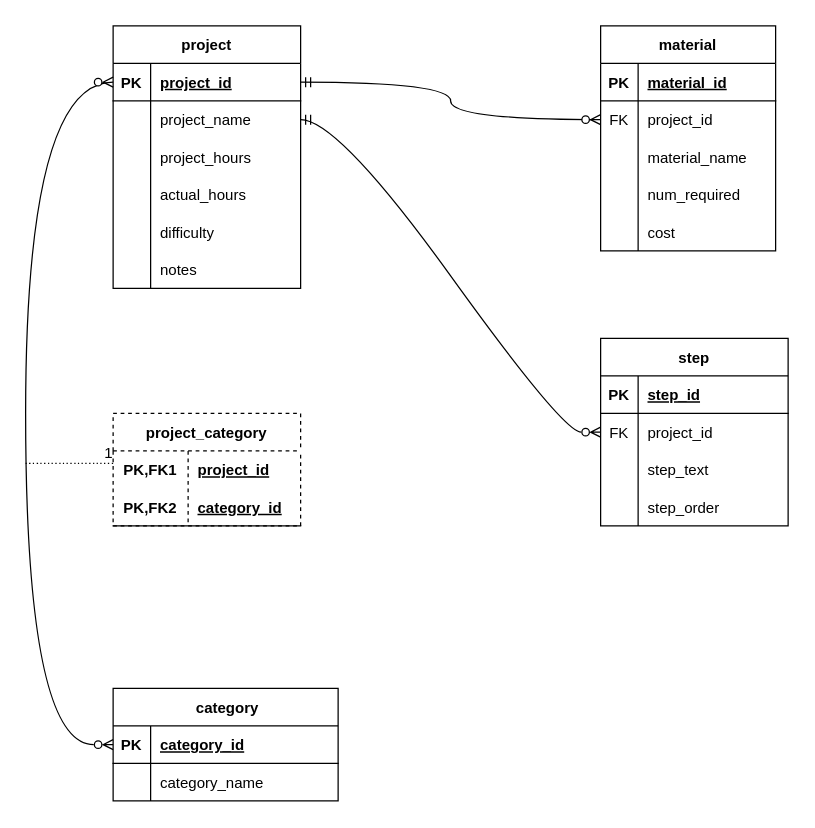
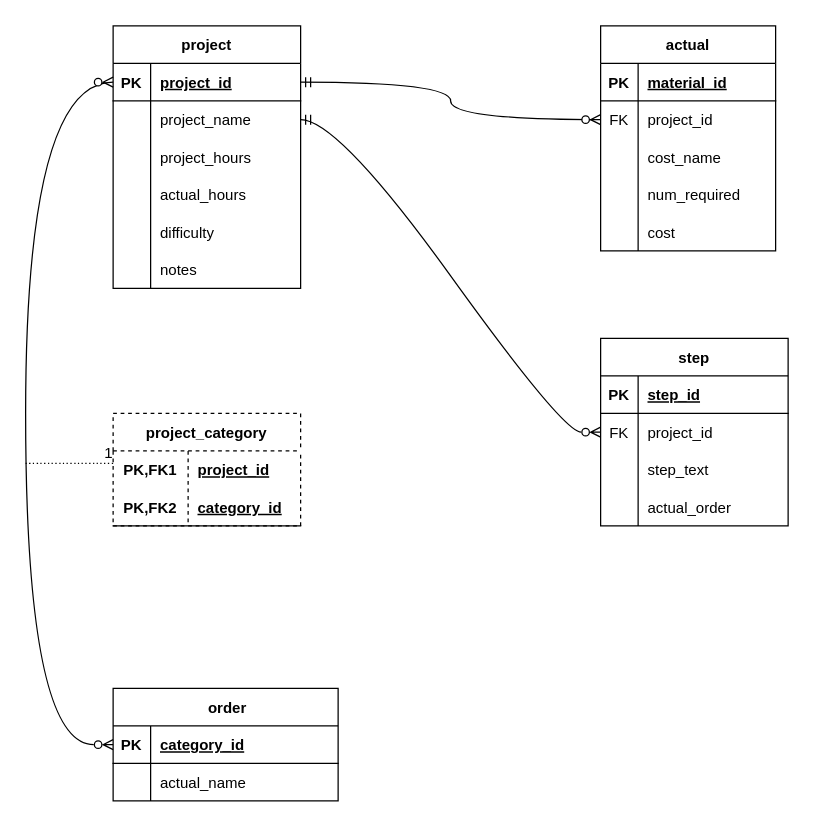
(688, 45) -> (688, 45)
(698, 158) -> (685, 158)
(690, 508) -> (696, 508)
(225, 708) -> (225, 708)
(215, 783) -> (204, 783)
